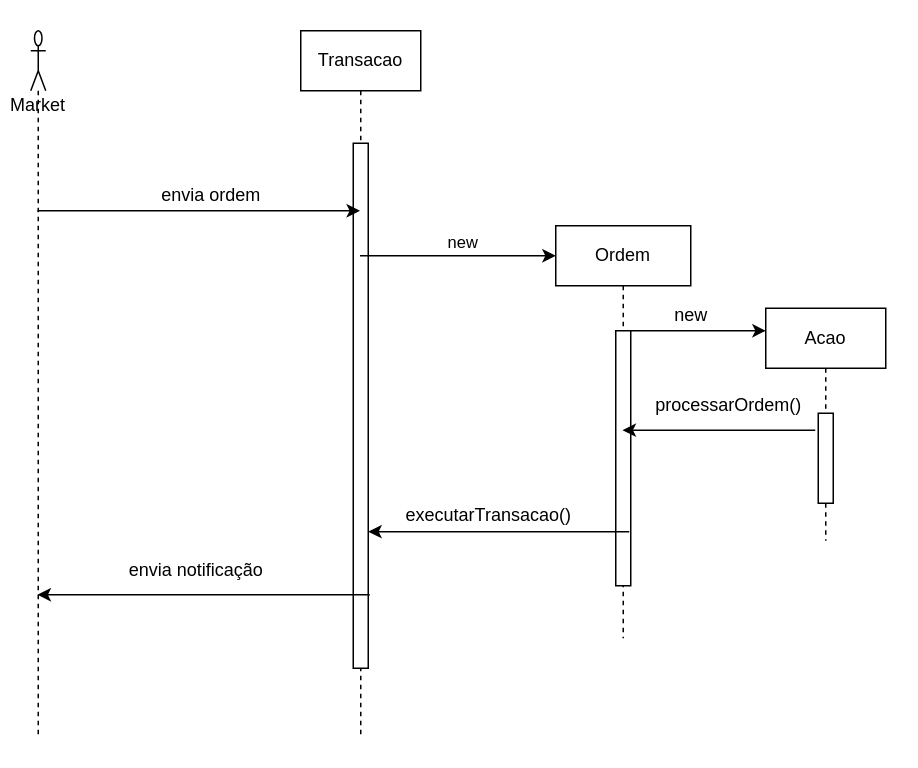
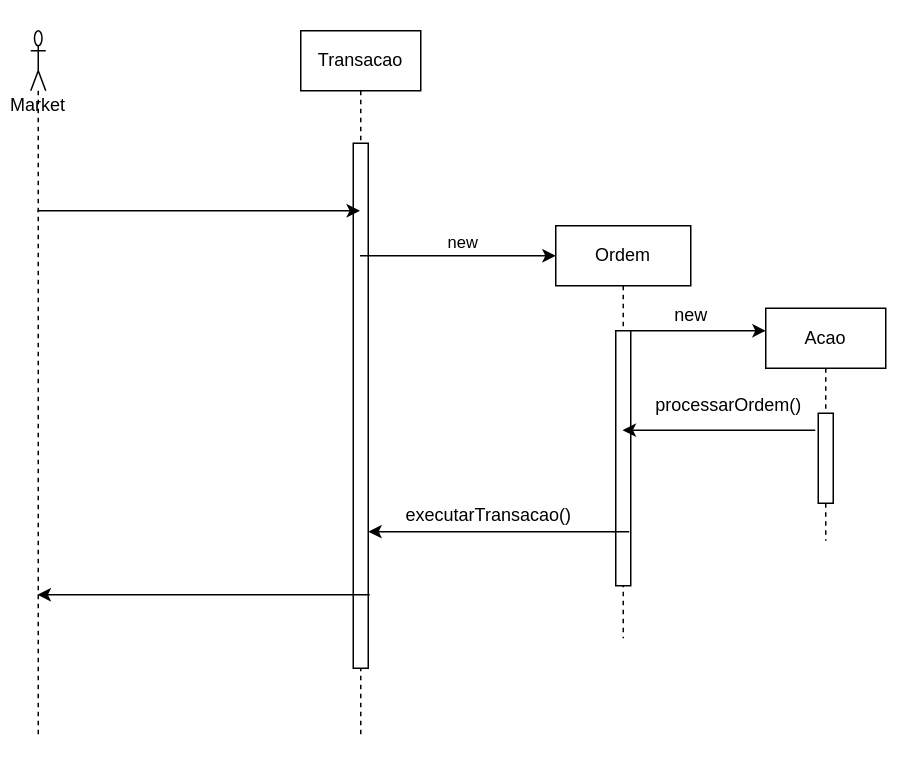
(211, 196) -> none
(196, 571) -> none
